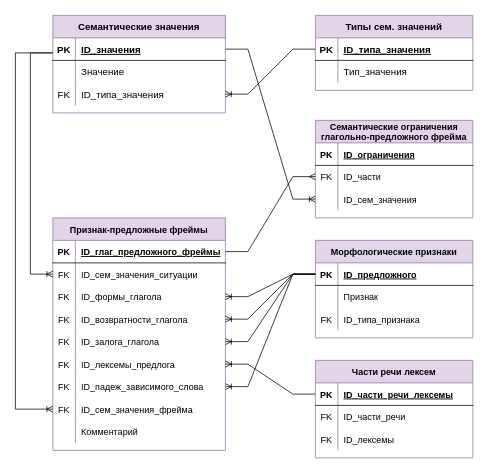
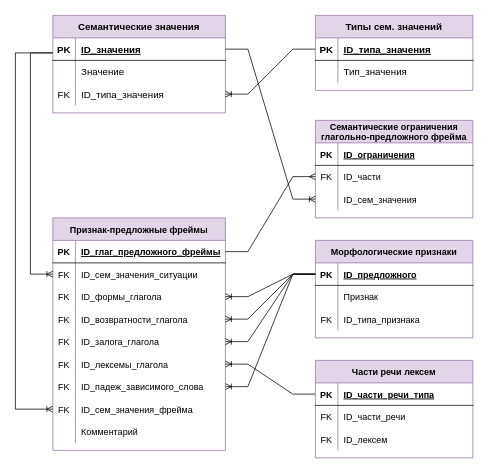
(129, 365) -> (126, 365)
(396, 395) -> (389, 395)
(369, 440) -> (366, 440)
